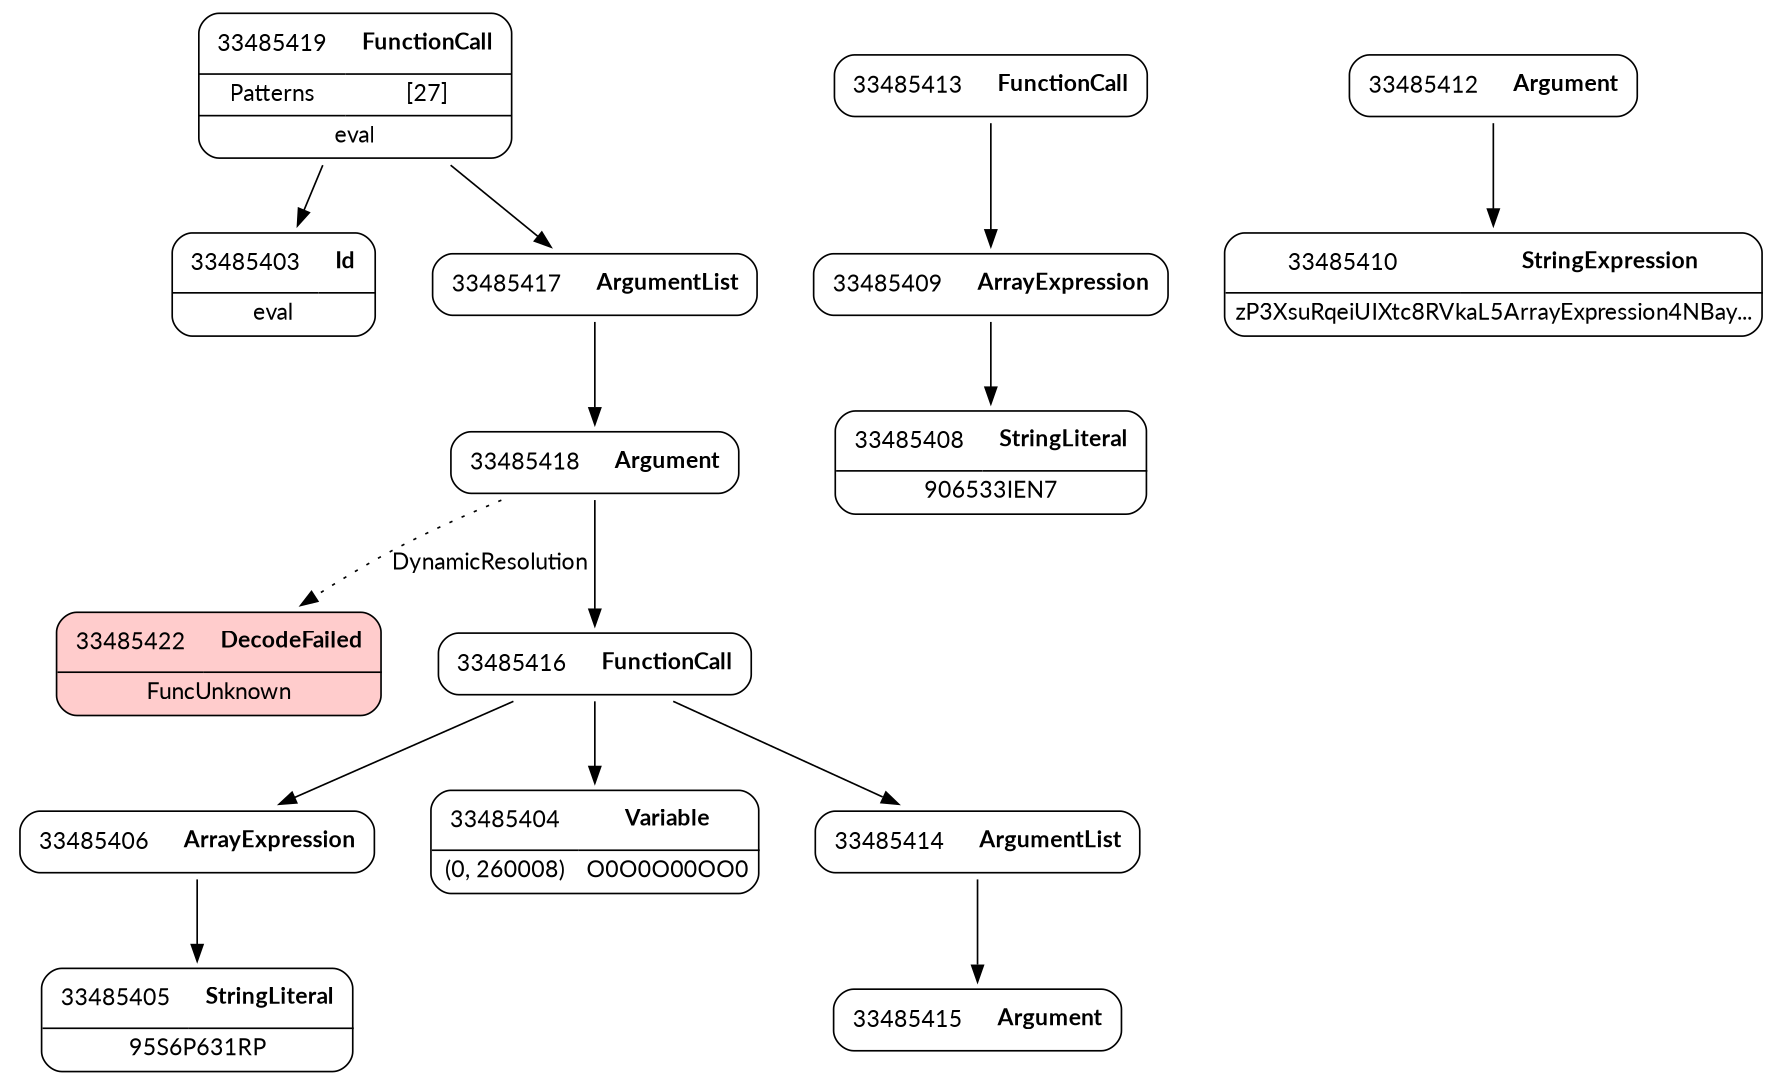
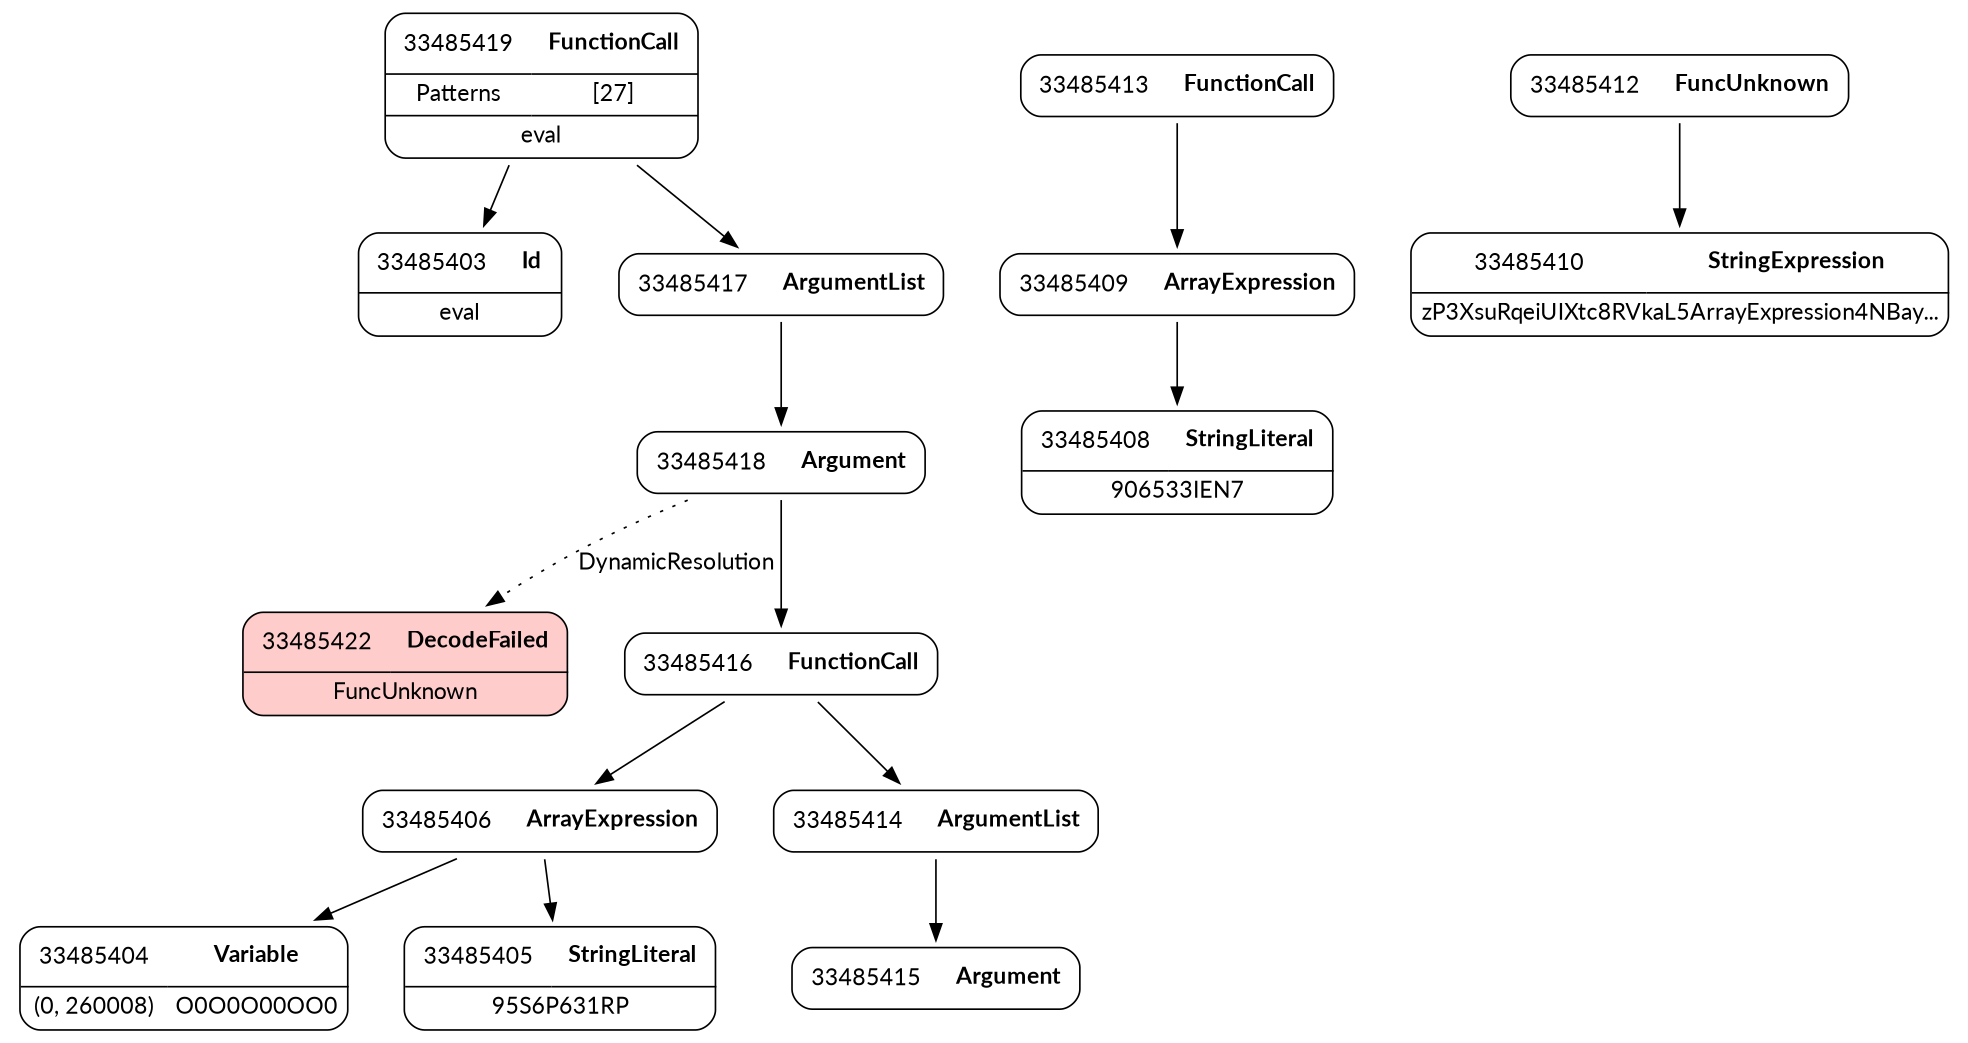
(1567, 84) -> (1753, 84)
(595, 734) -> (394, 886)
